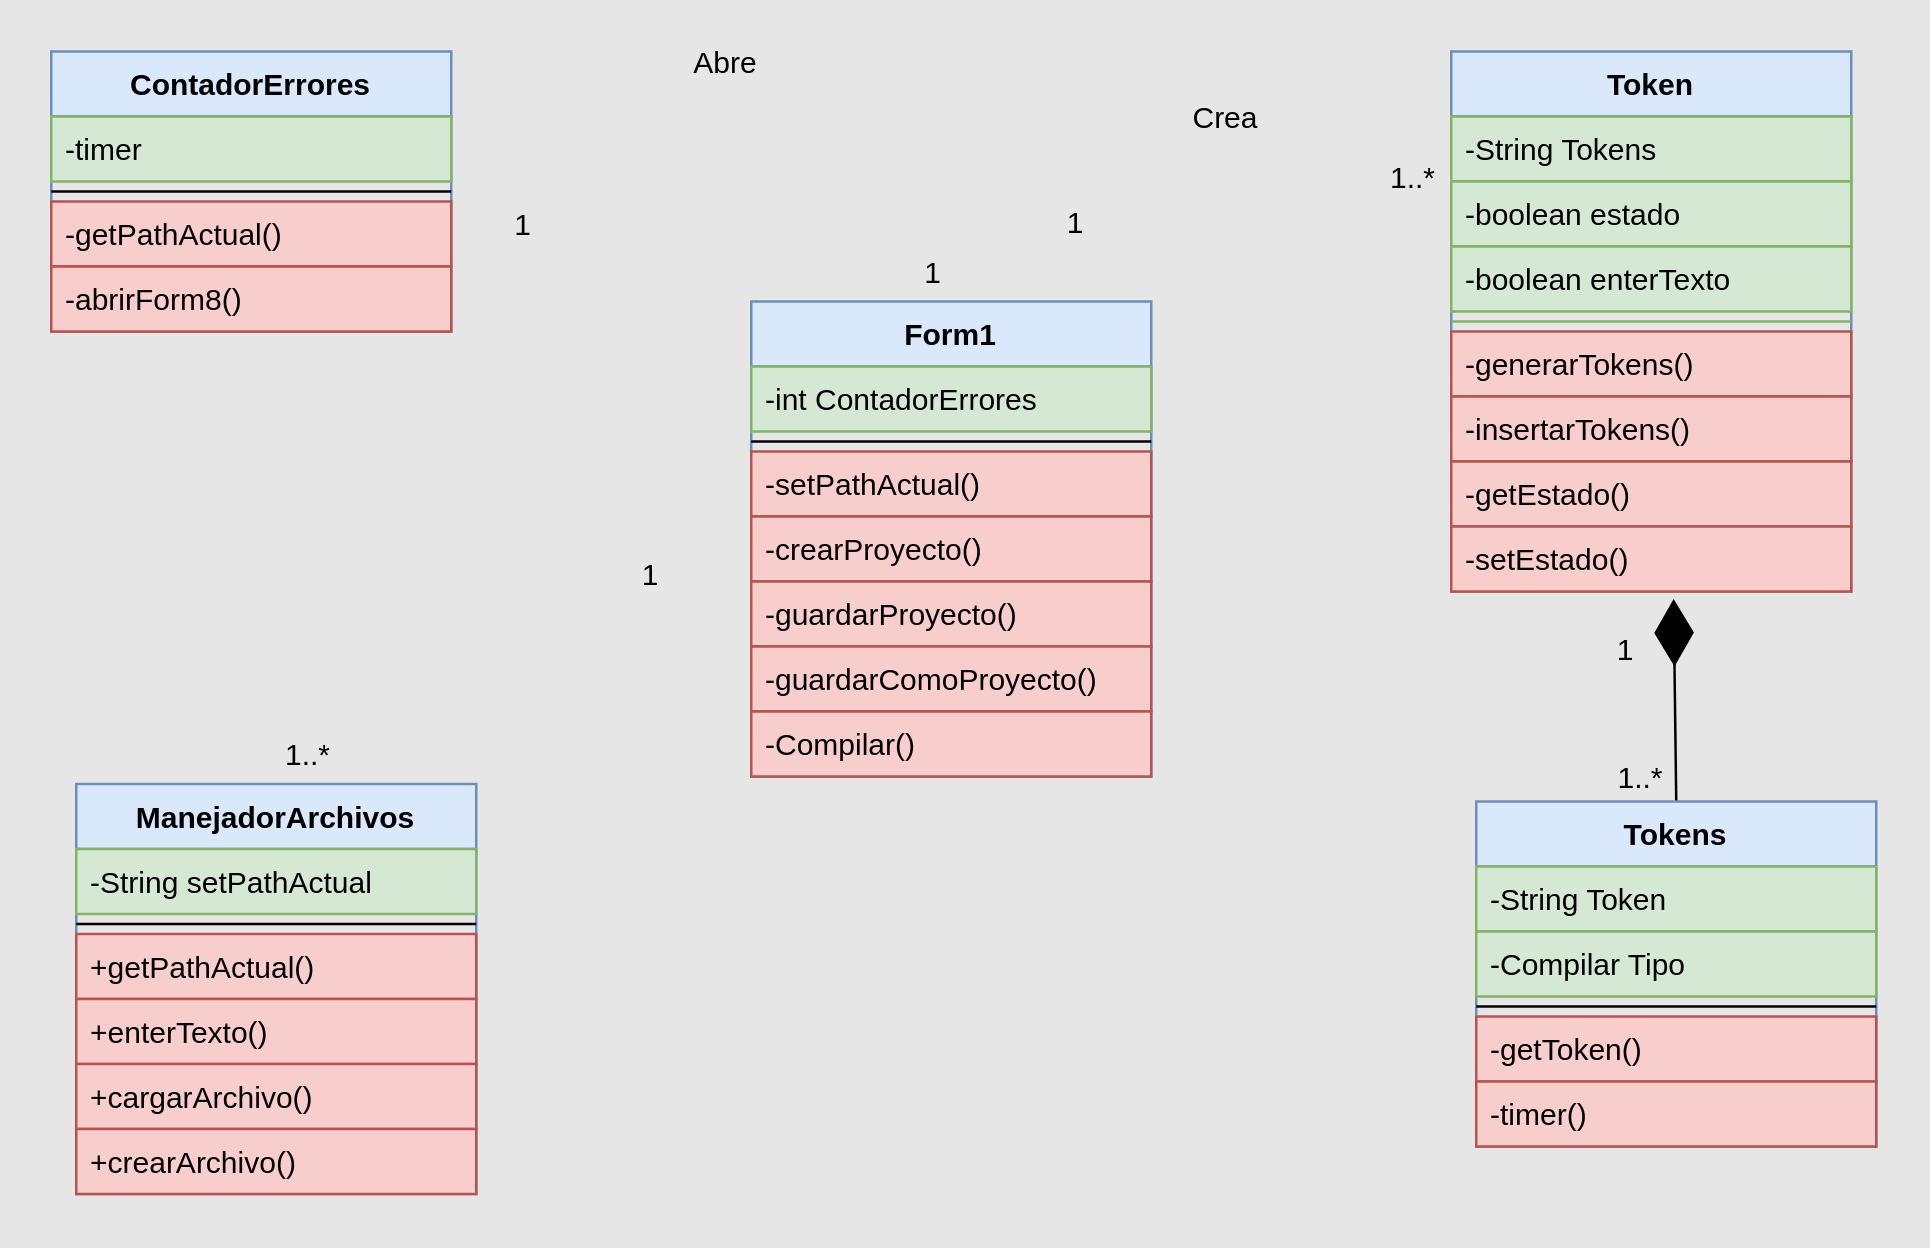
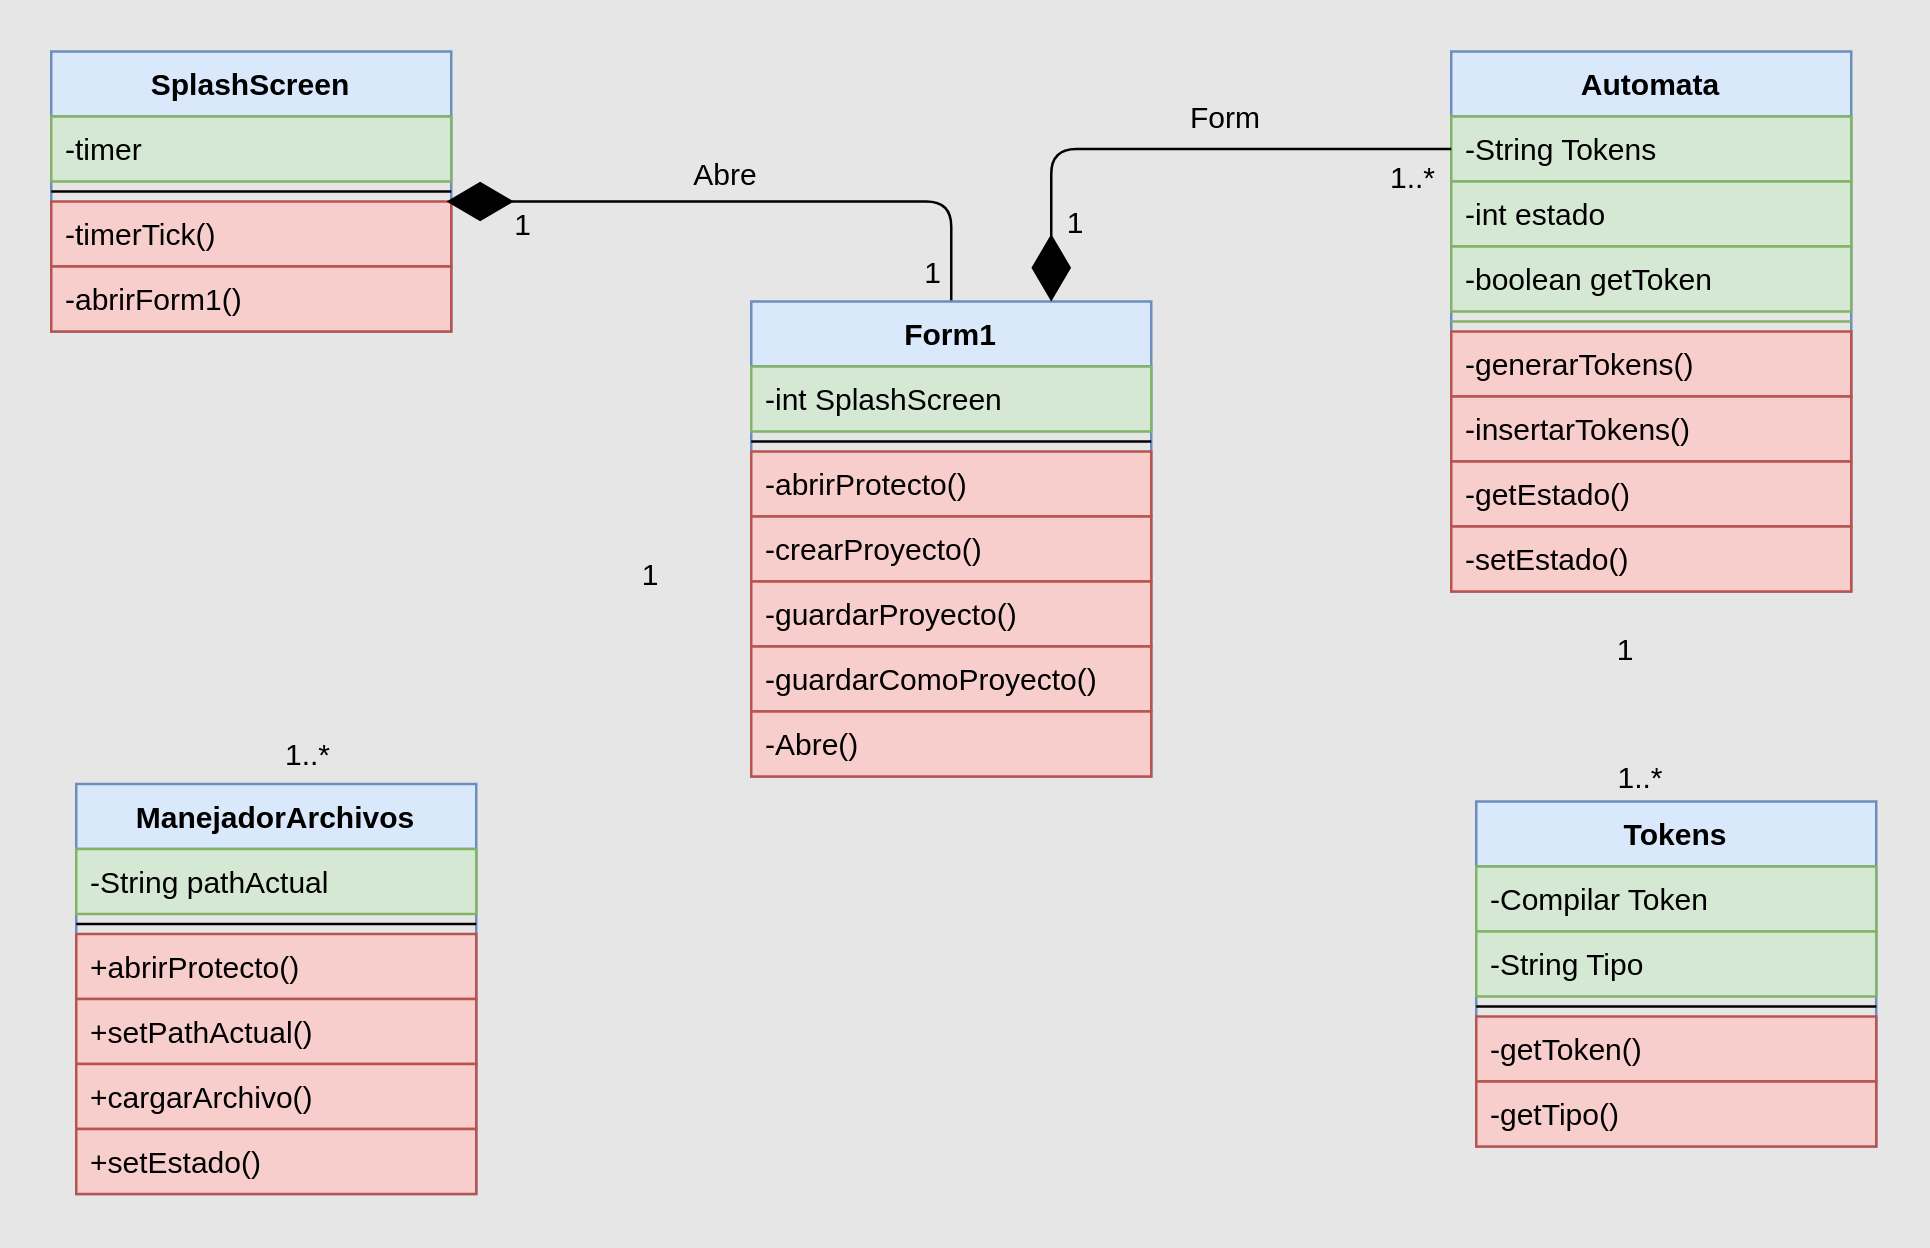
(726, 64) -> (726, 176)
(250, 85) -> (250, 85)
(1650, 85) -> (1650, 85)
(1226, 119) -> (1226, 119)
none -> (1214, 149)
none -> (774, 201)
(1583, 215) -> (1550, 215)
(196, 235) -> (158, 235)
(1617, 280) -> (1600, 280)
(170, 300) -> (170, 300)
(925, 400) -> (896, 400)
(896, 485) -> (896, 485)
(1675, 733) -> none
(850, 745) -> (824, 745)
(255, 883) -> (230, 883)
(1591, 900) -> (1604, 900)
(1592, 965) -> (1579, 965)
(221, 968) -> (221, 968)
(199, 1033) -> (221, 1033)
(1553, 1115) -> (1570, 1115)
(212, 1163) -> (191, 1163)
